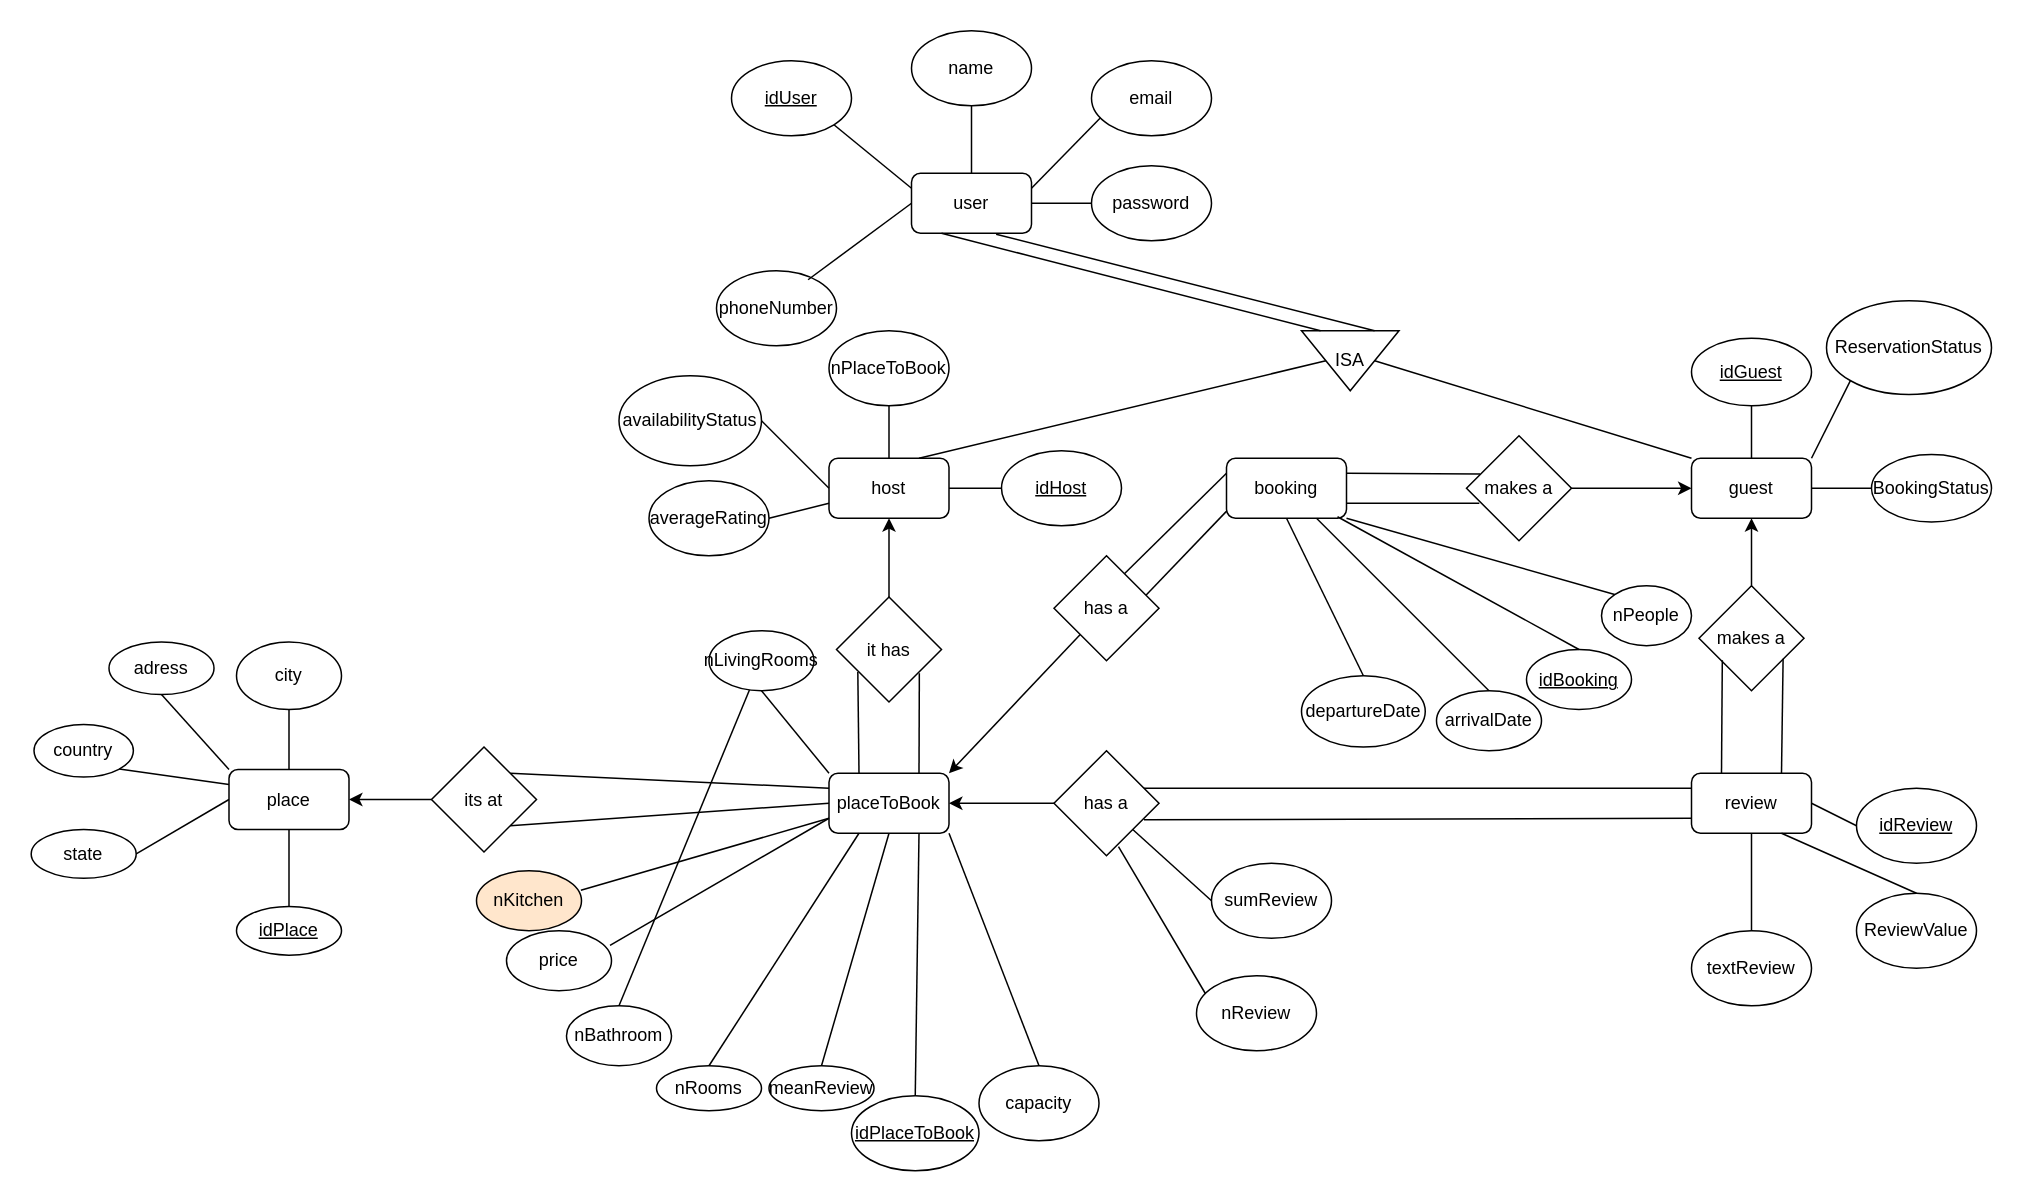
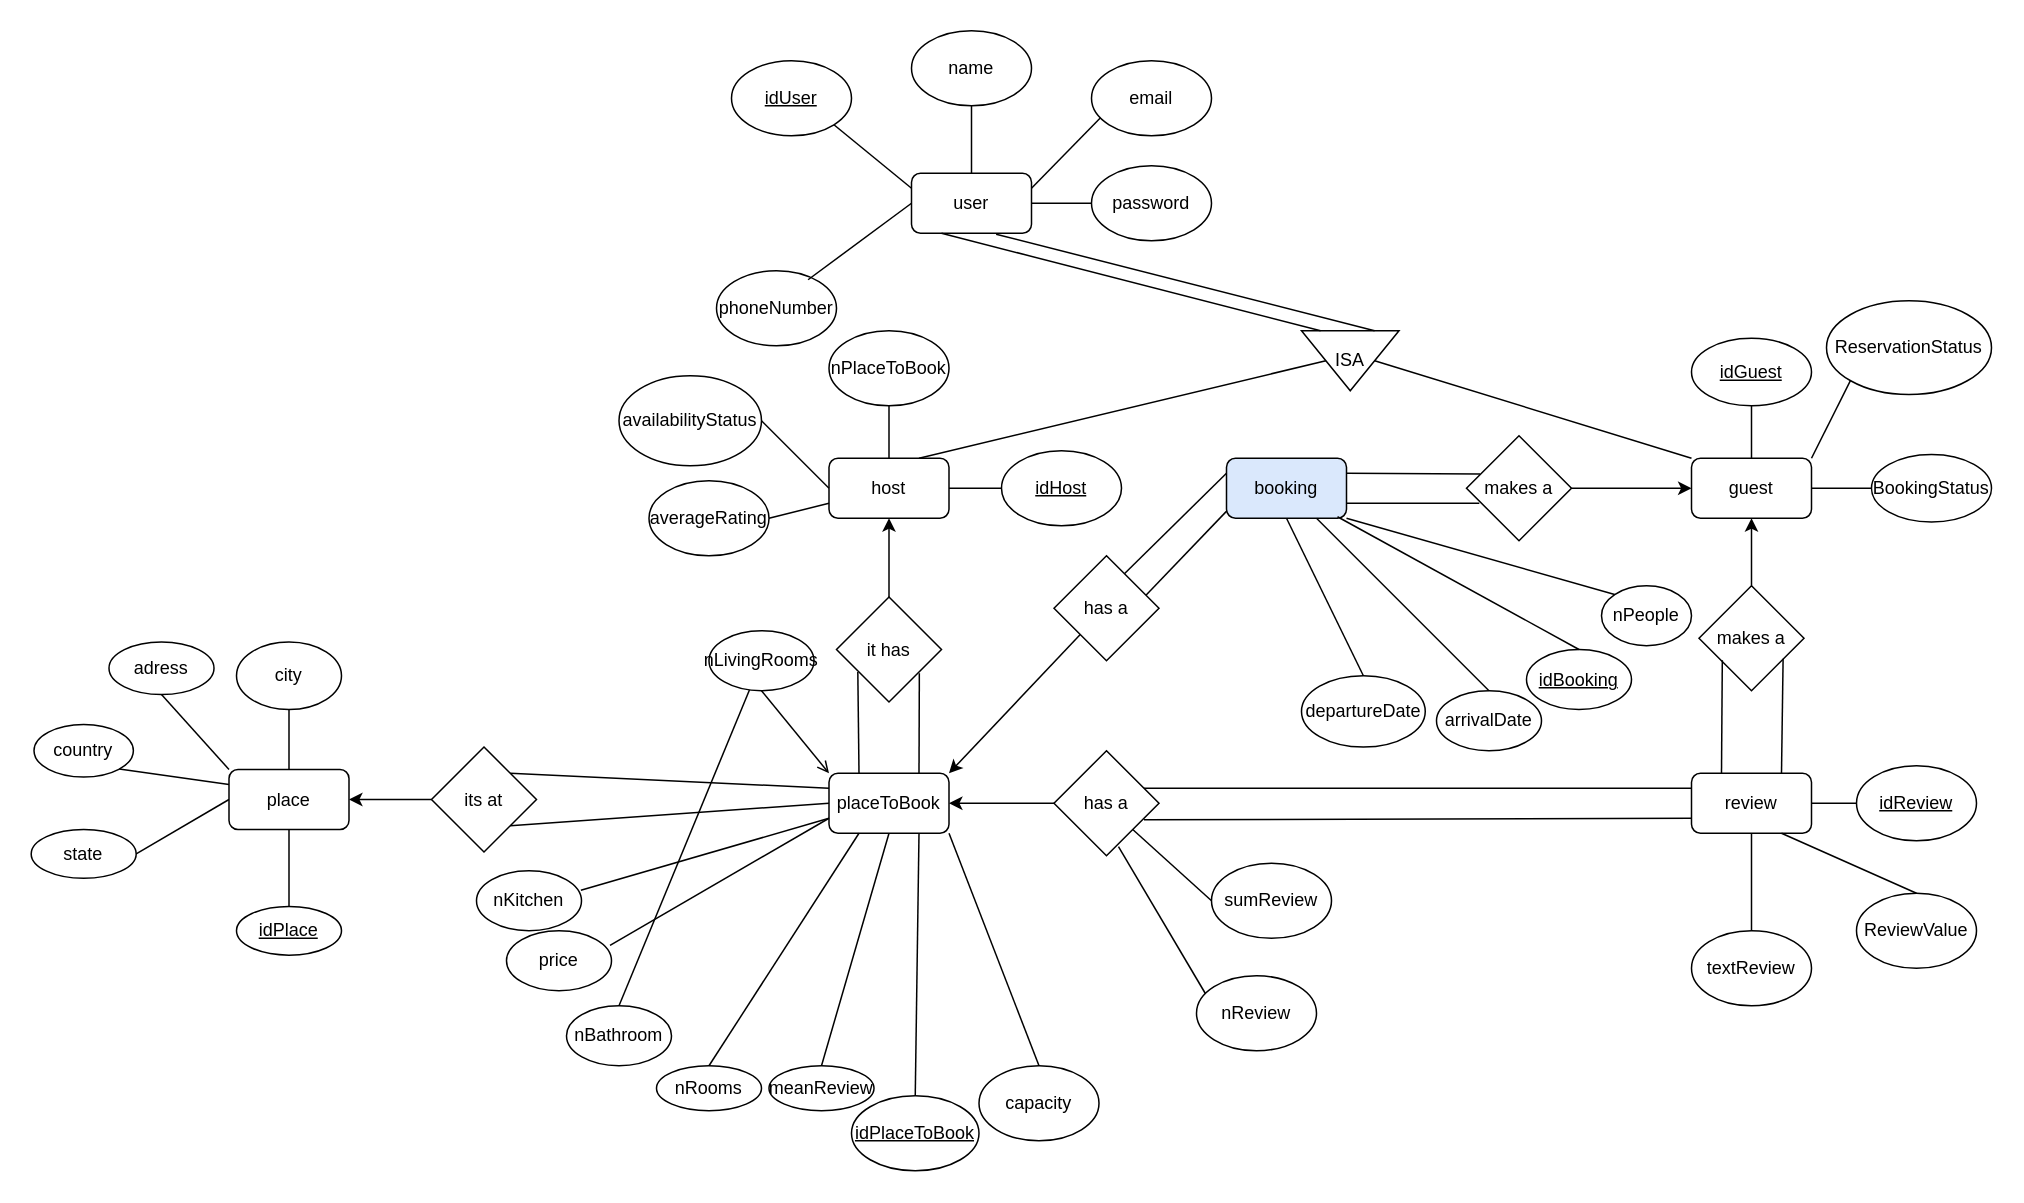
(1286, 488) -> (1286, 488)
(826, 769) -> (825, 768)
(1916, 826) -> (1916, 803)
(529, 901) -> (529, 901)
